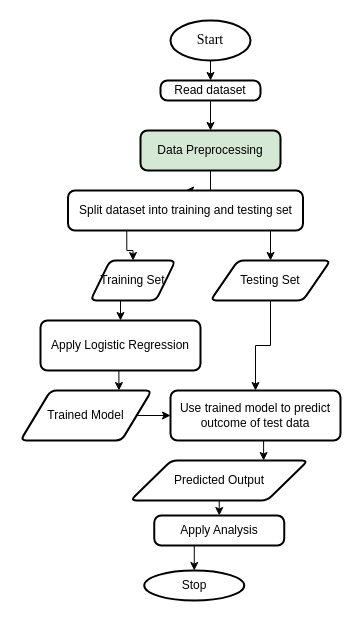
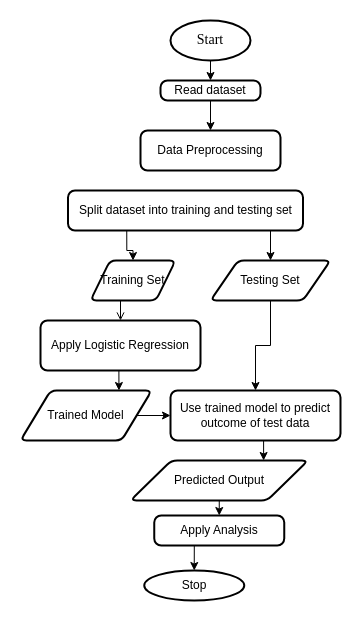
(211, 151) -> (211, 151)
(211, 182) -> none
(121, 312) -> (121, 314)
